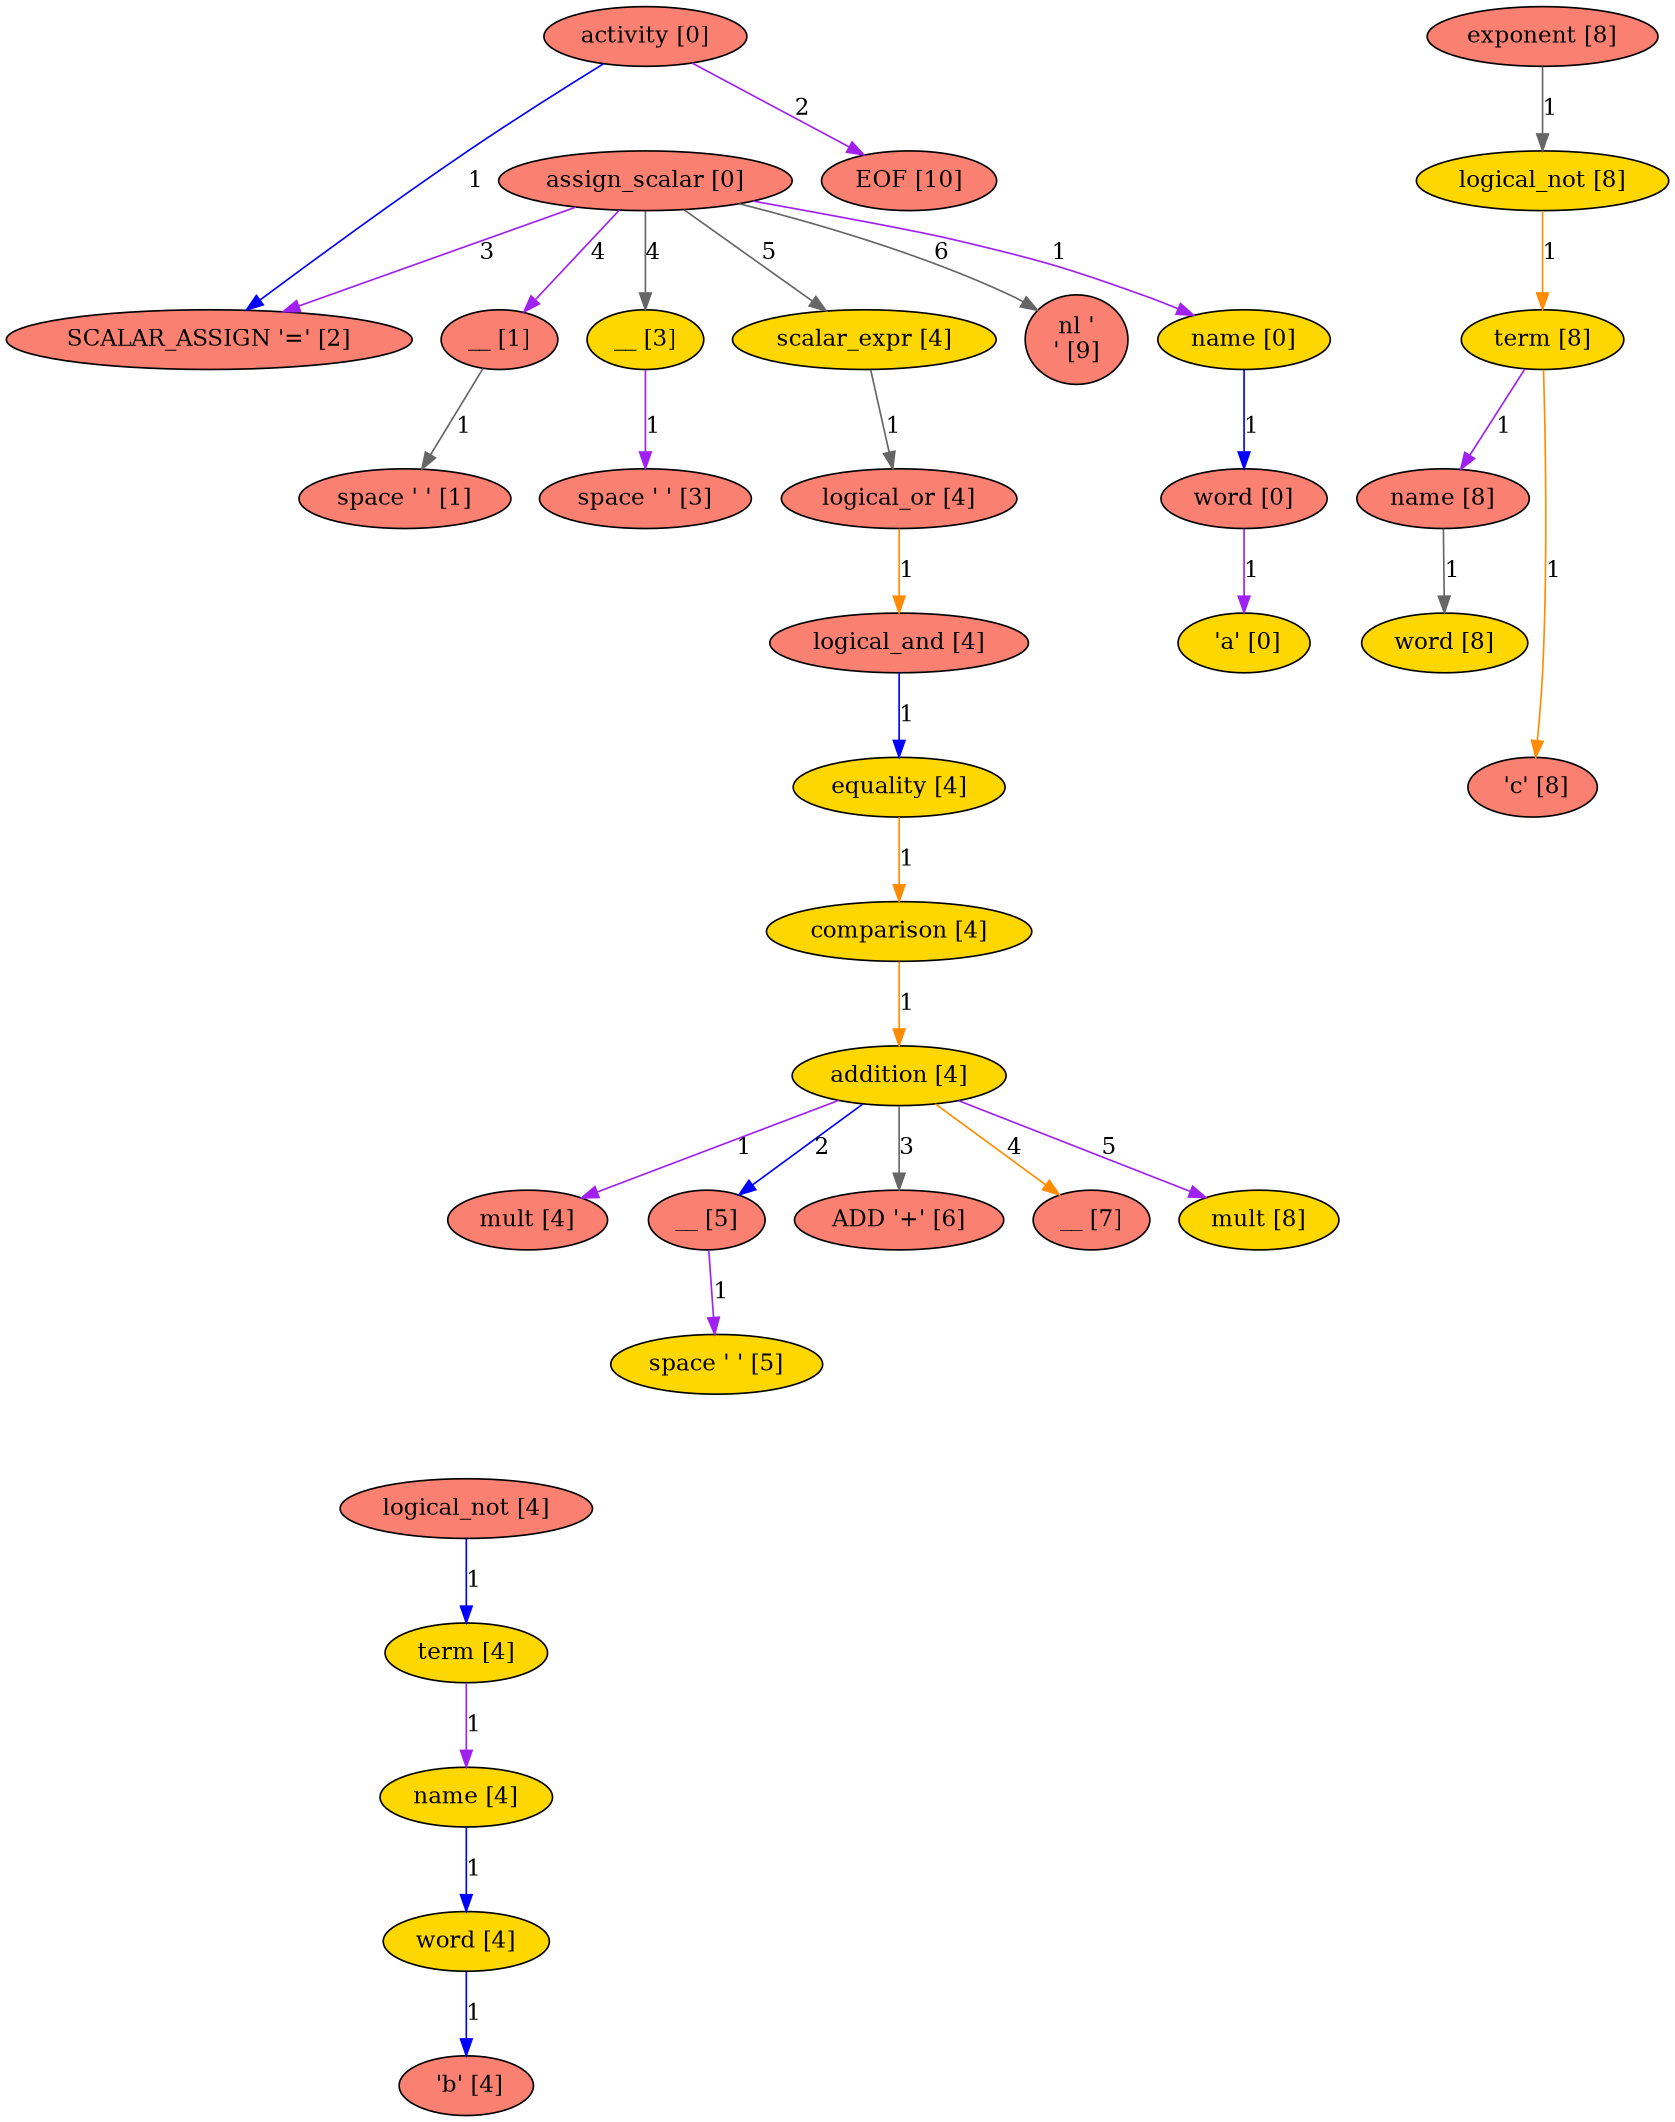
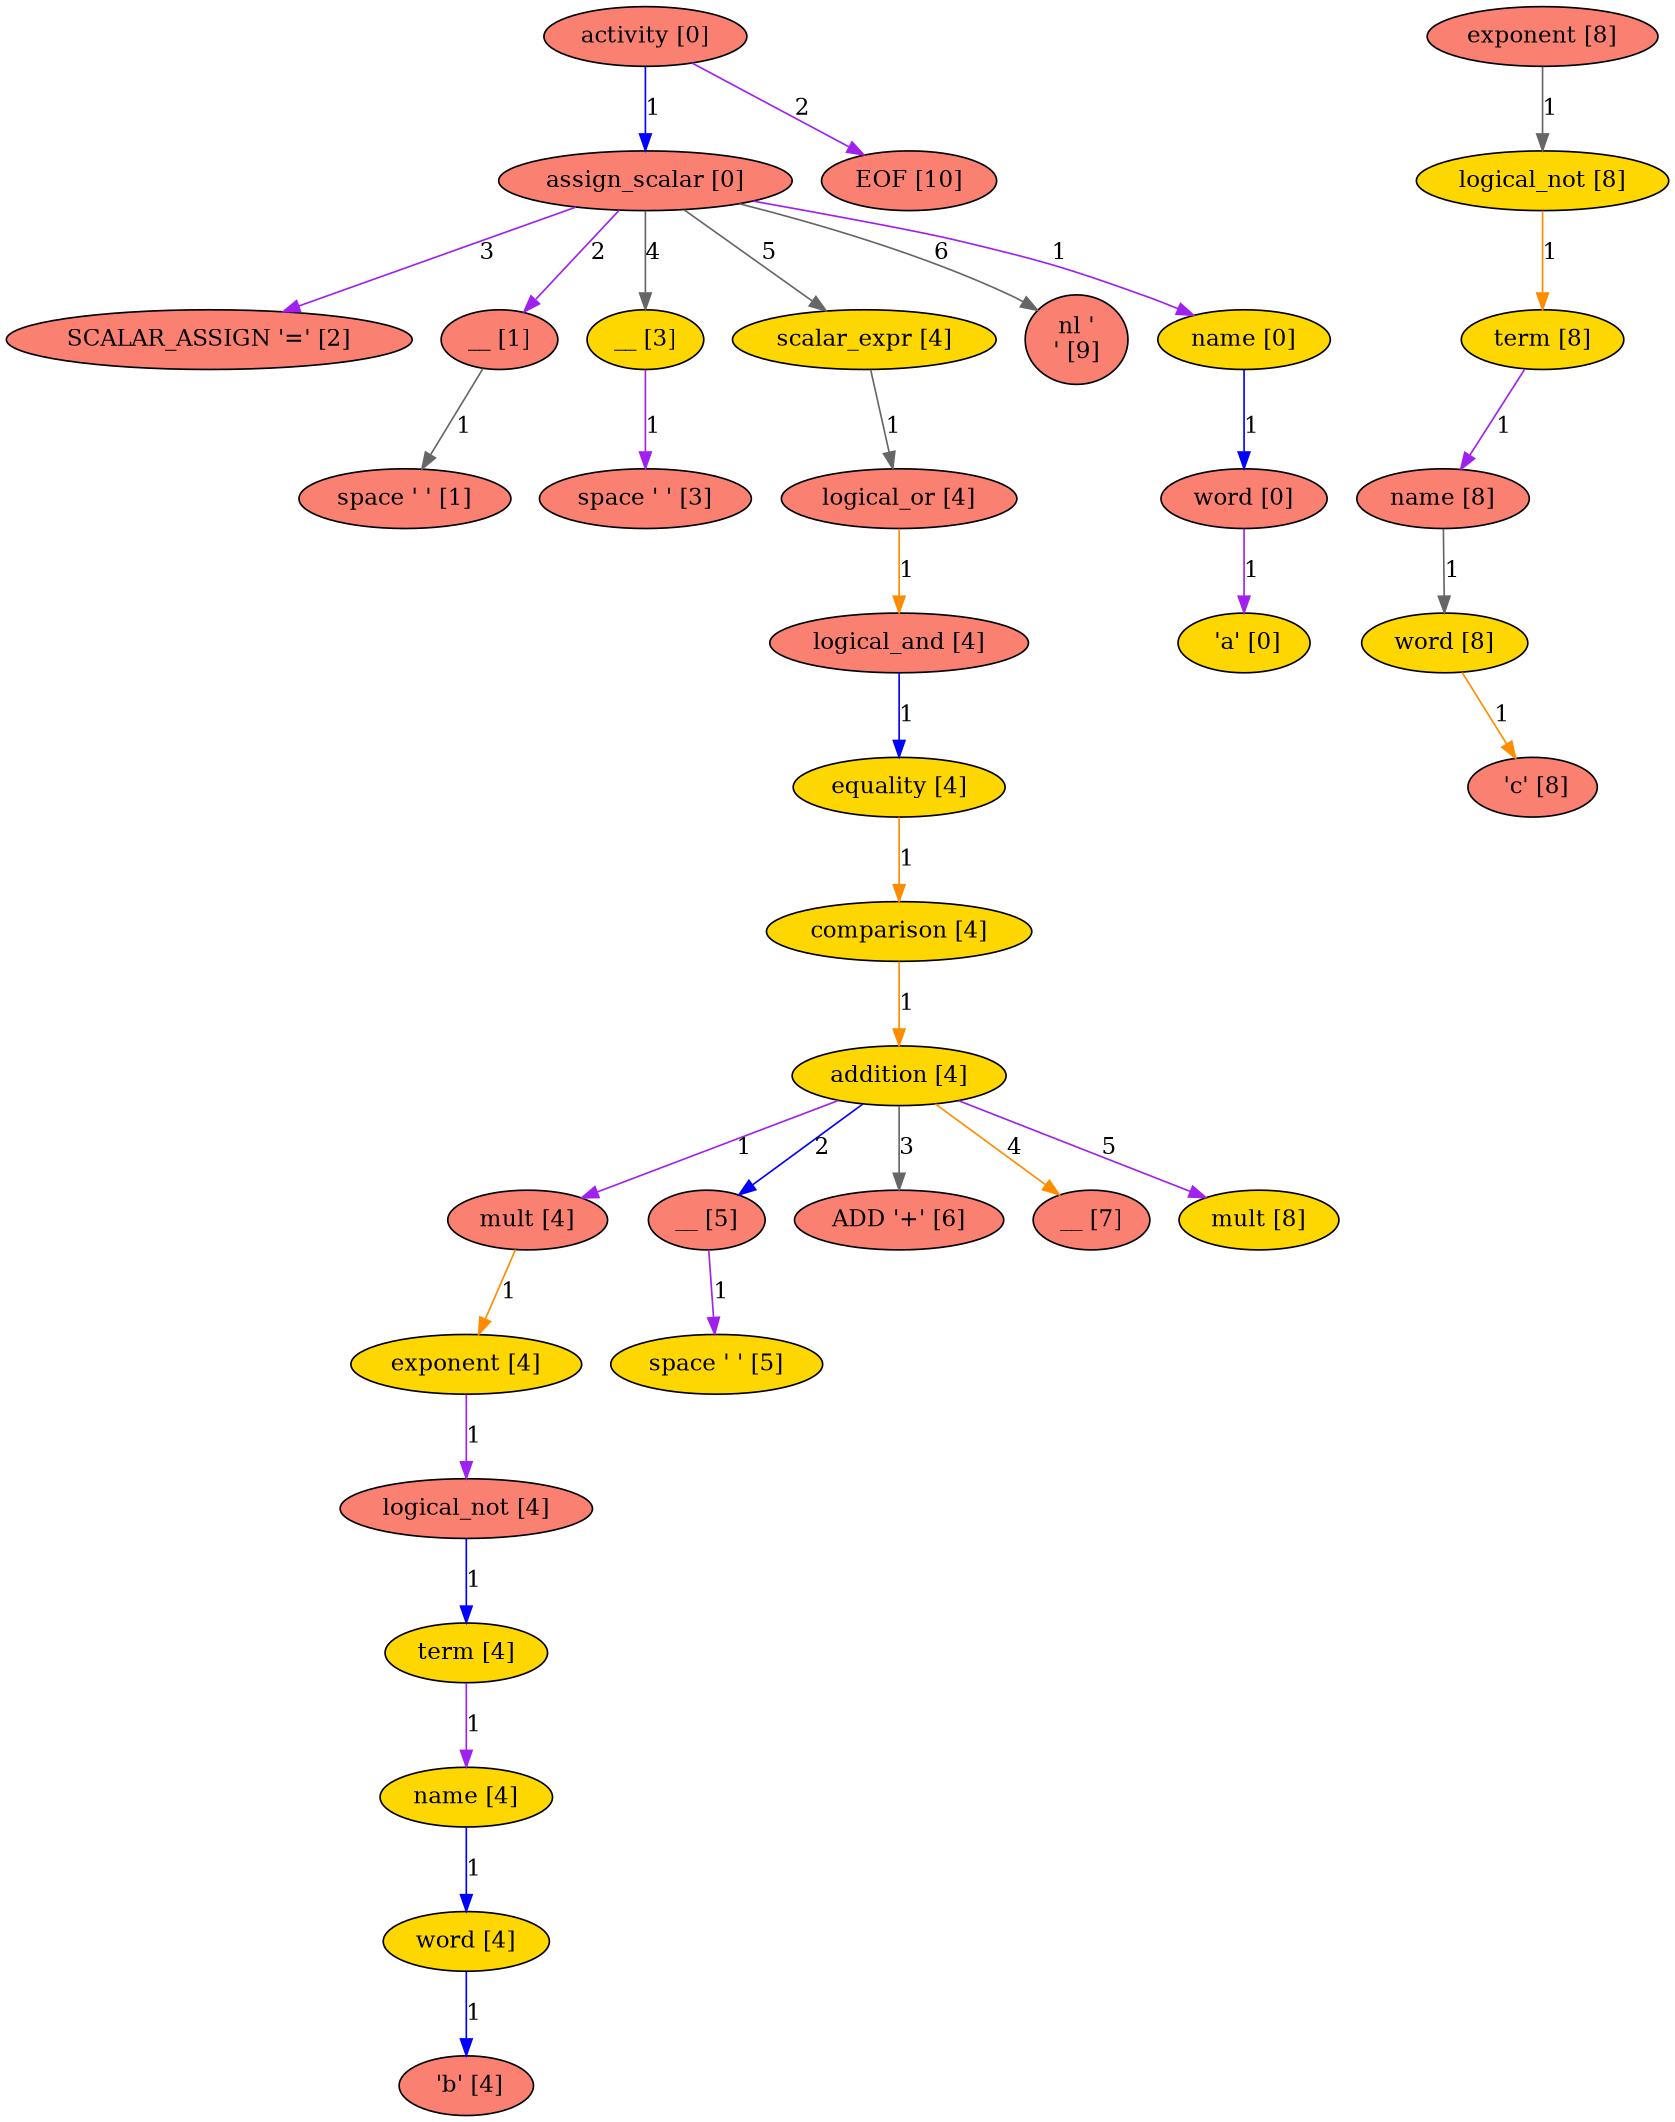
(429, 178) -> (645, 100)
(599, 253) -> (599, 253)
(1546, 555) -> (1484, 708)
none -> (466, 1364)
